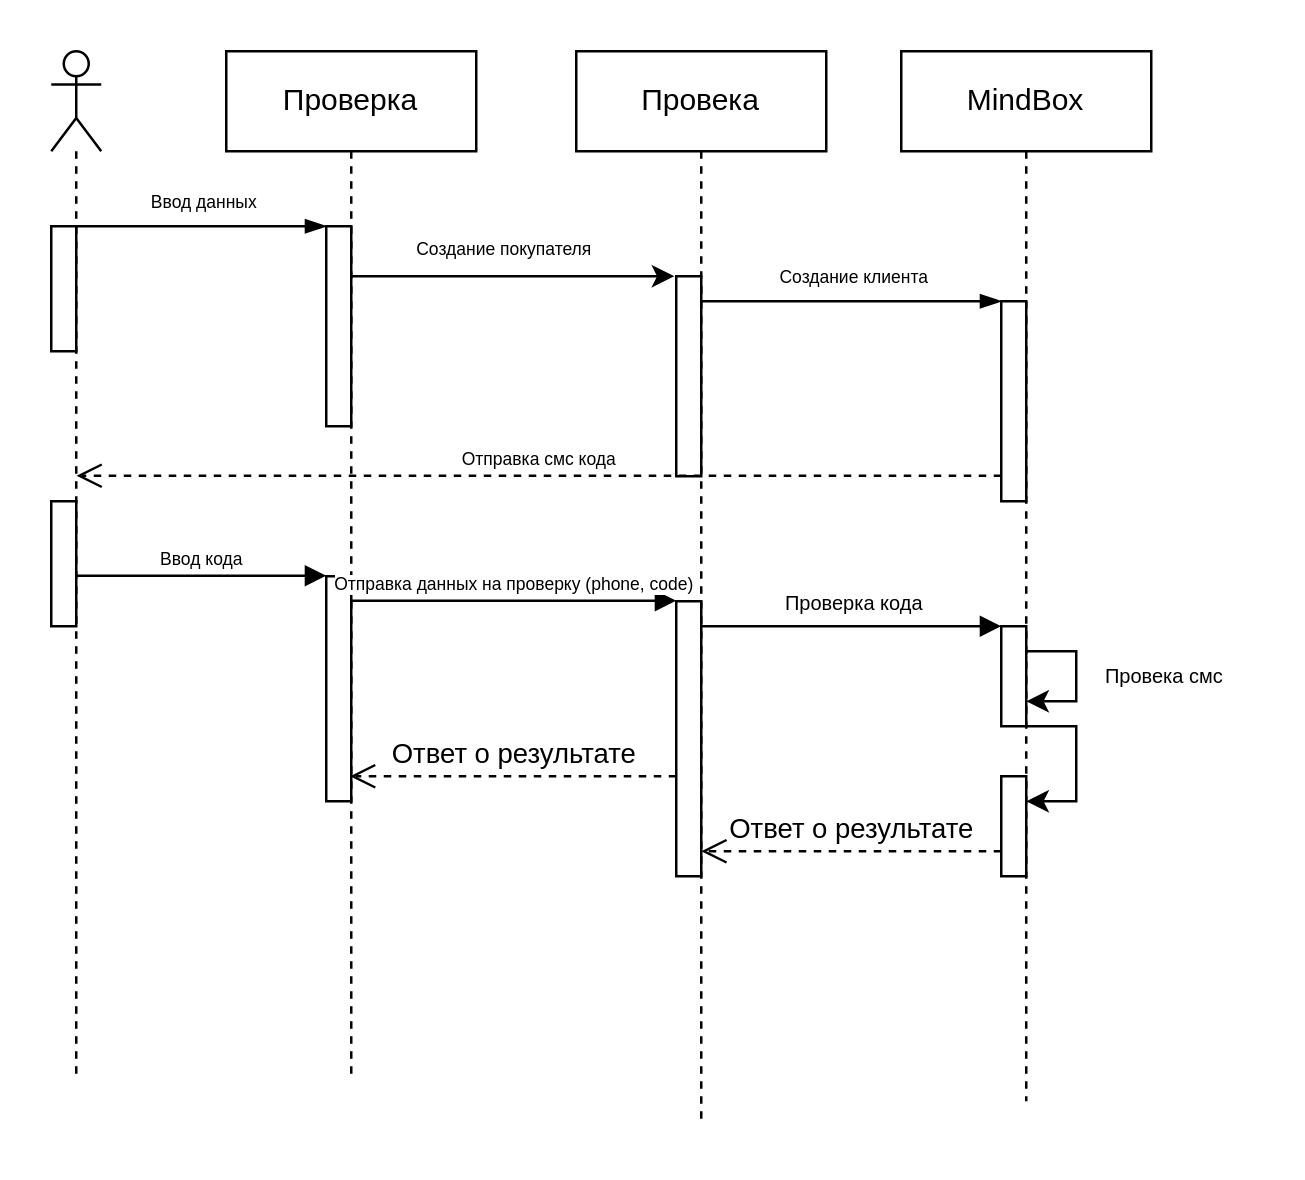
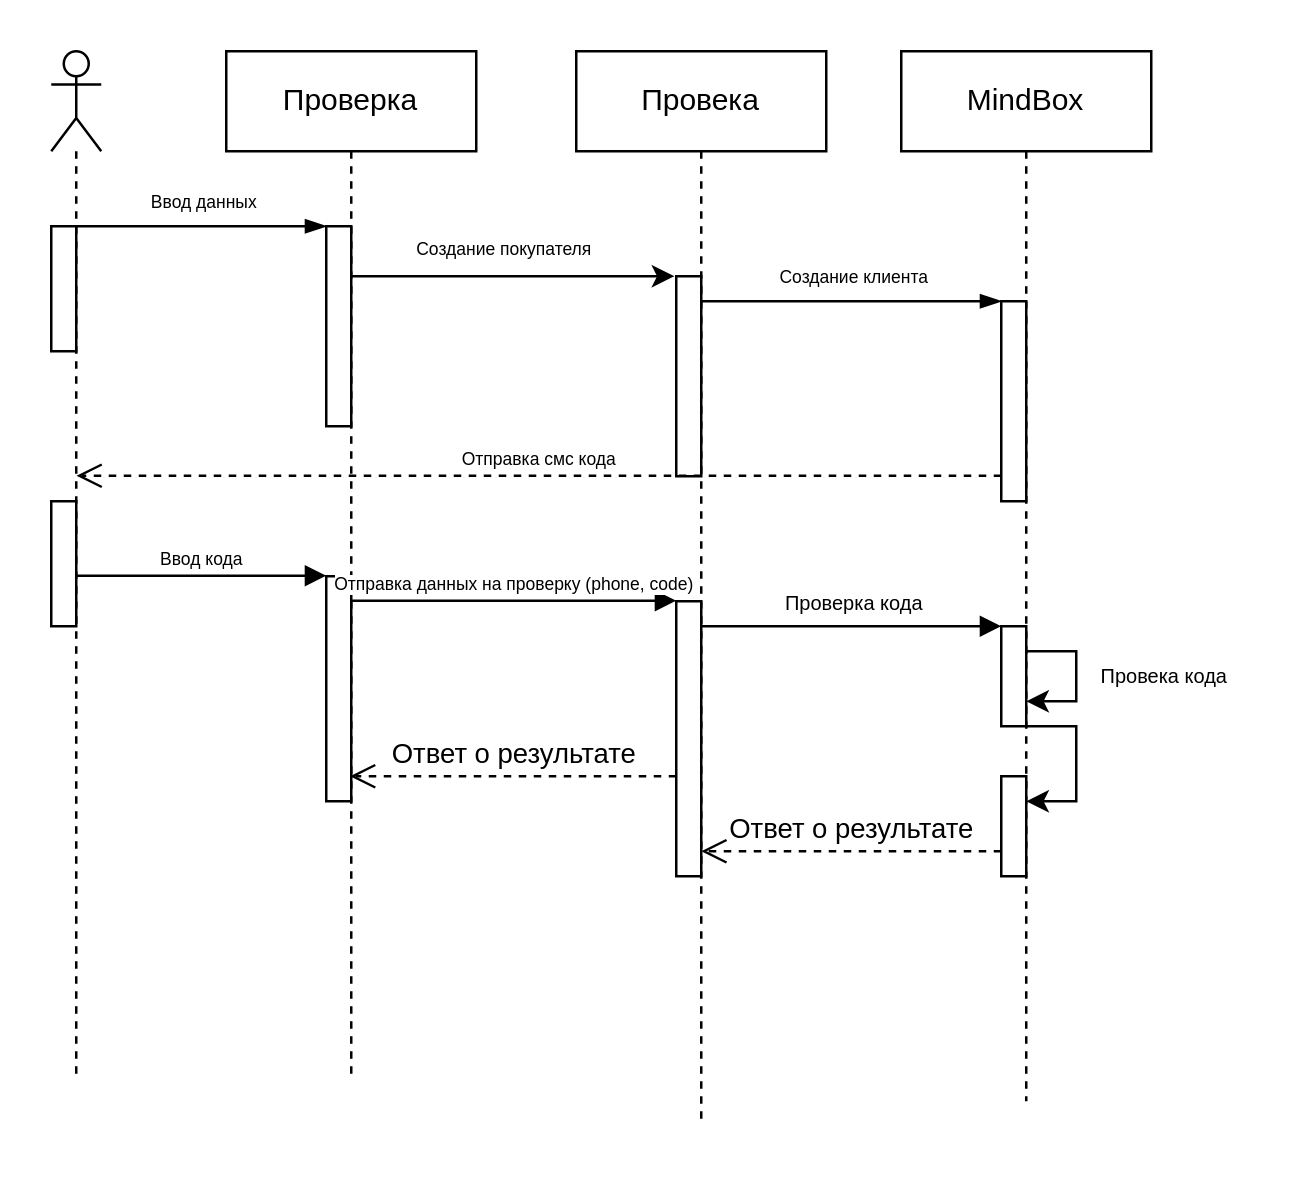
(1165, 676) -> (1165, 676)
